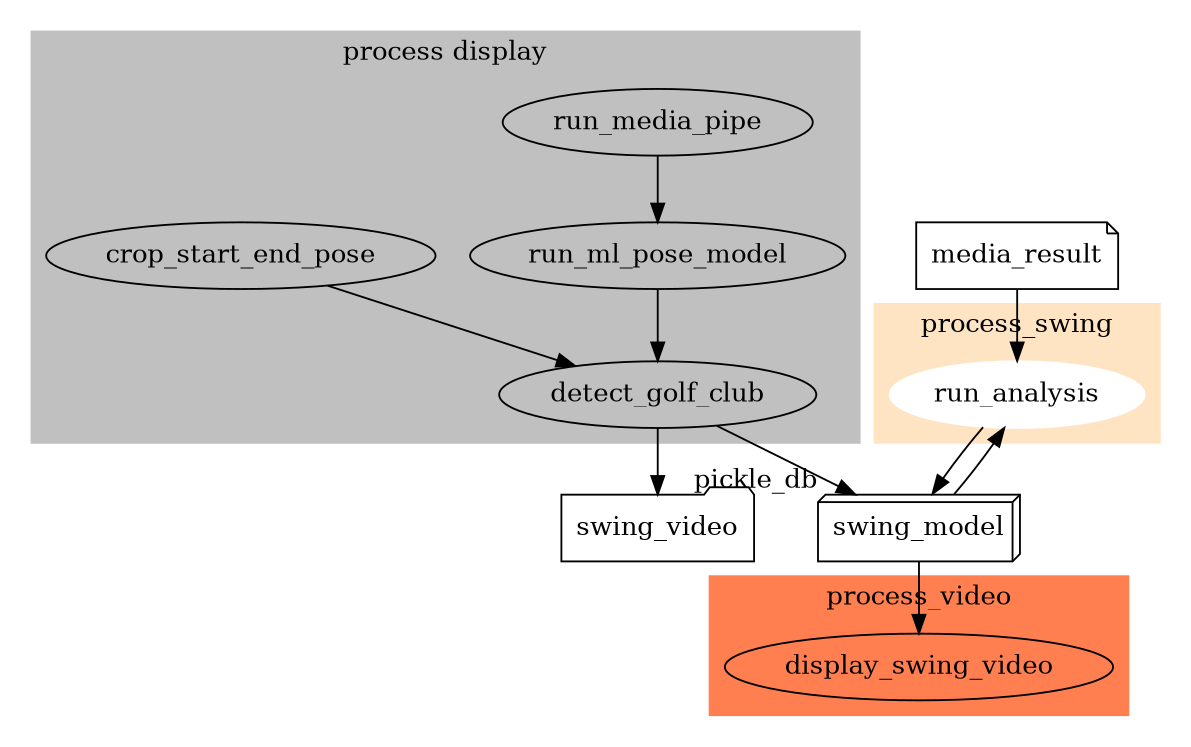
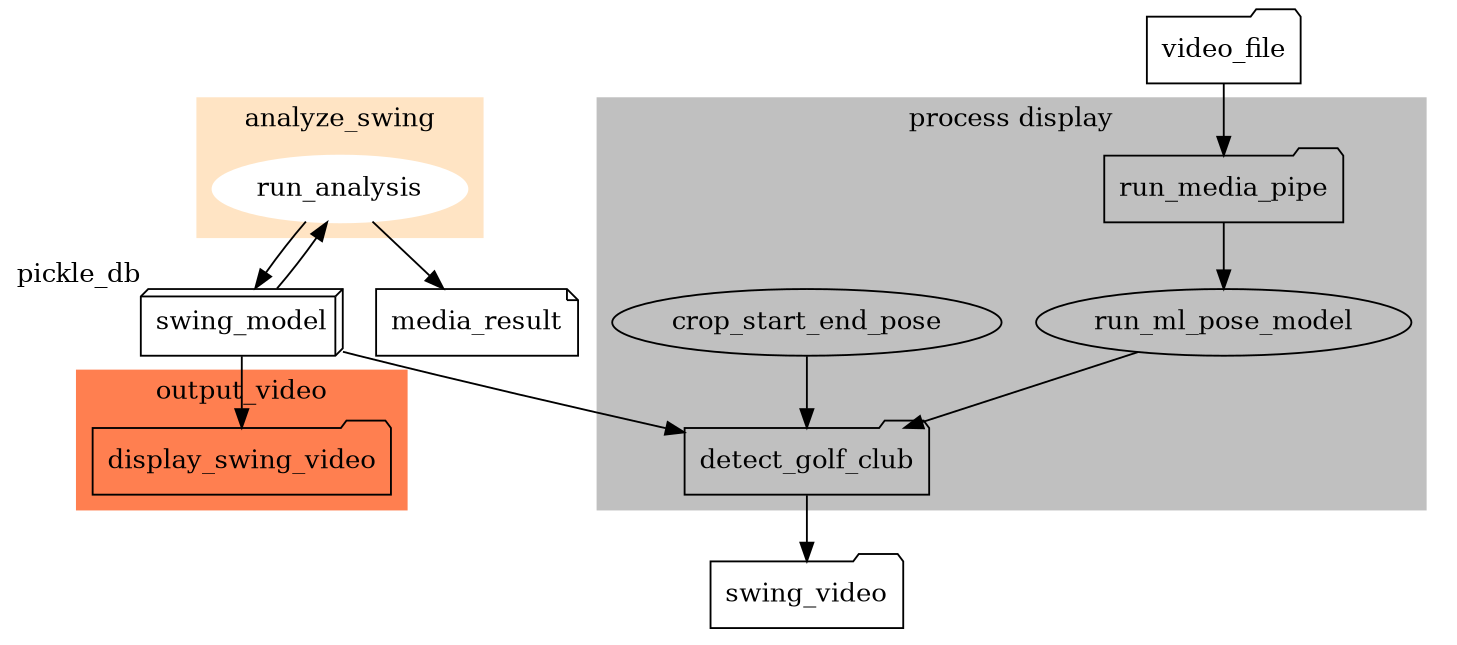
none -> (1224, 50)
(658, 122) -> (1224, 189)
(1017, 316) -> (401, 249)
(1017, 325) -> (340, 120)
(658, 395) -> (807, 461)
(778, 456) -> (504, 391)
(919, 598) -> (242, 392)
(919, 667) -> (242, 461)
